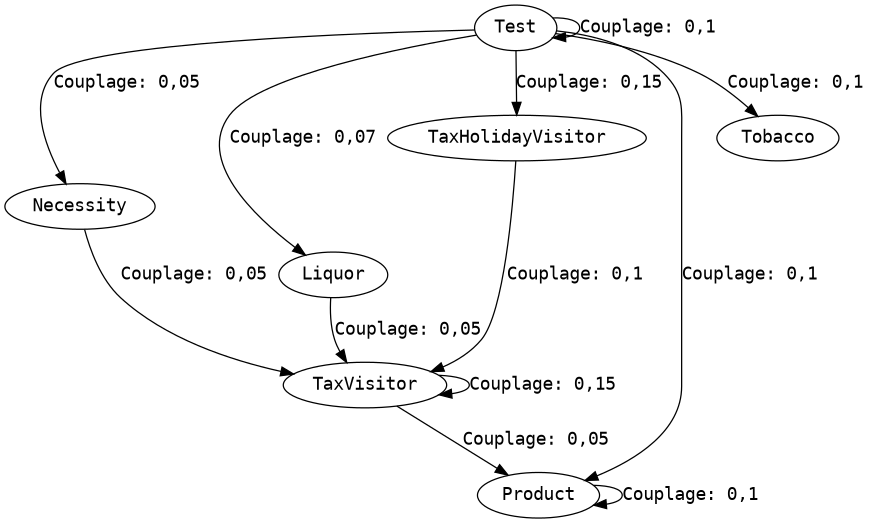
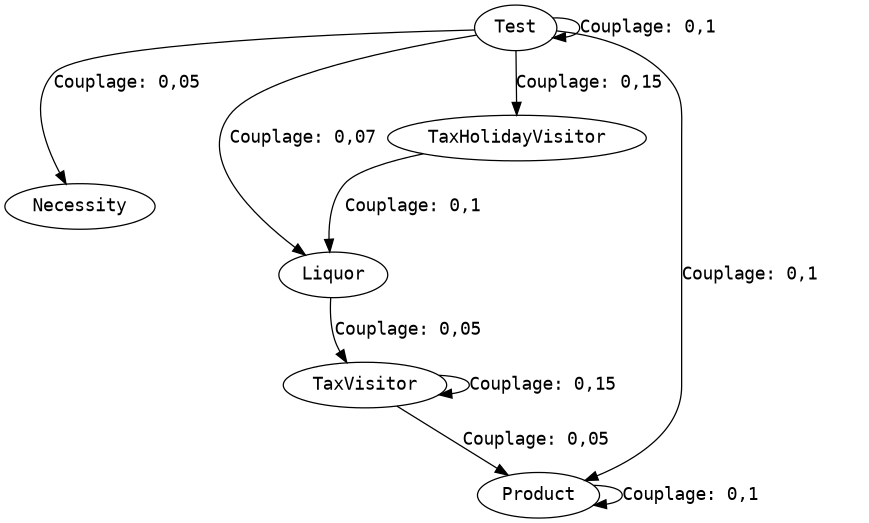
(778, 138) -> none
(503, 276) -> (355, 176)
(161, 327) -> none
